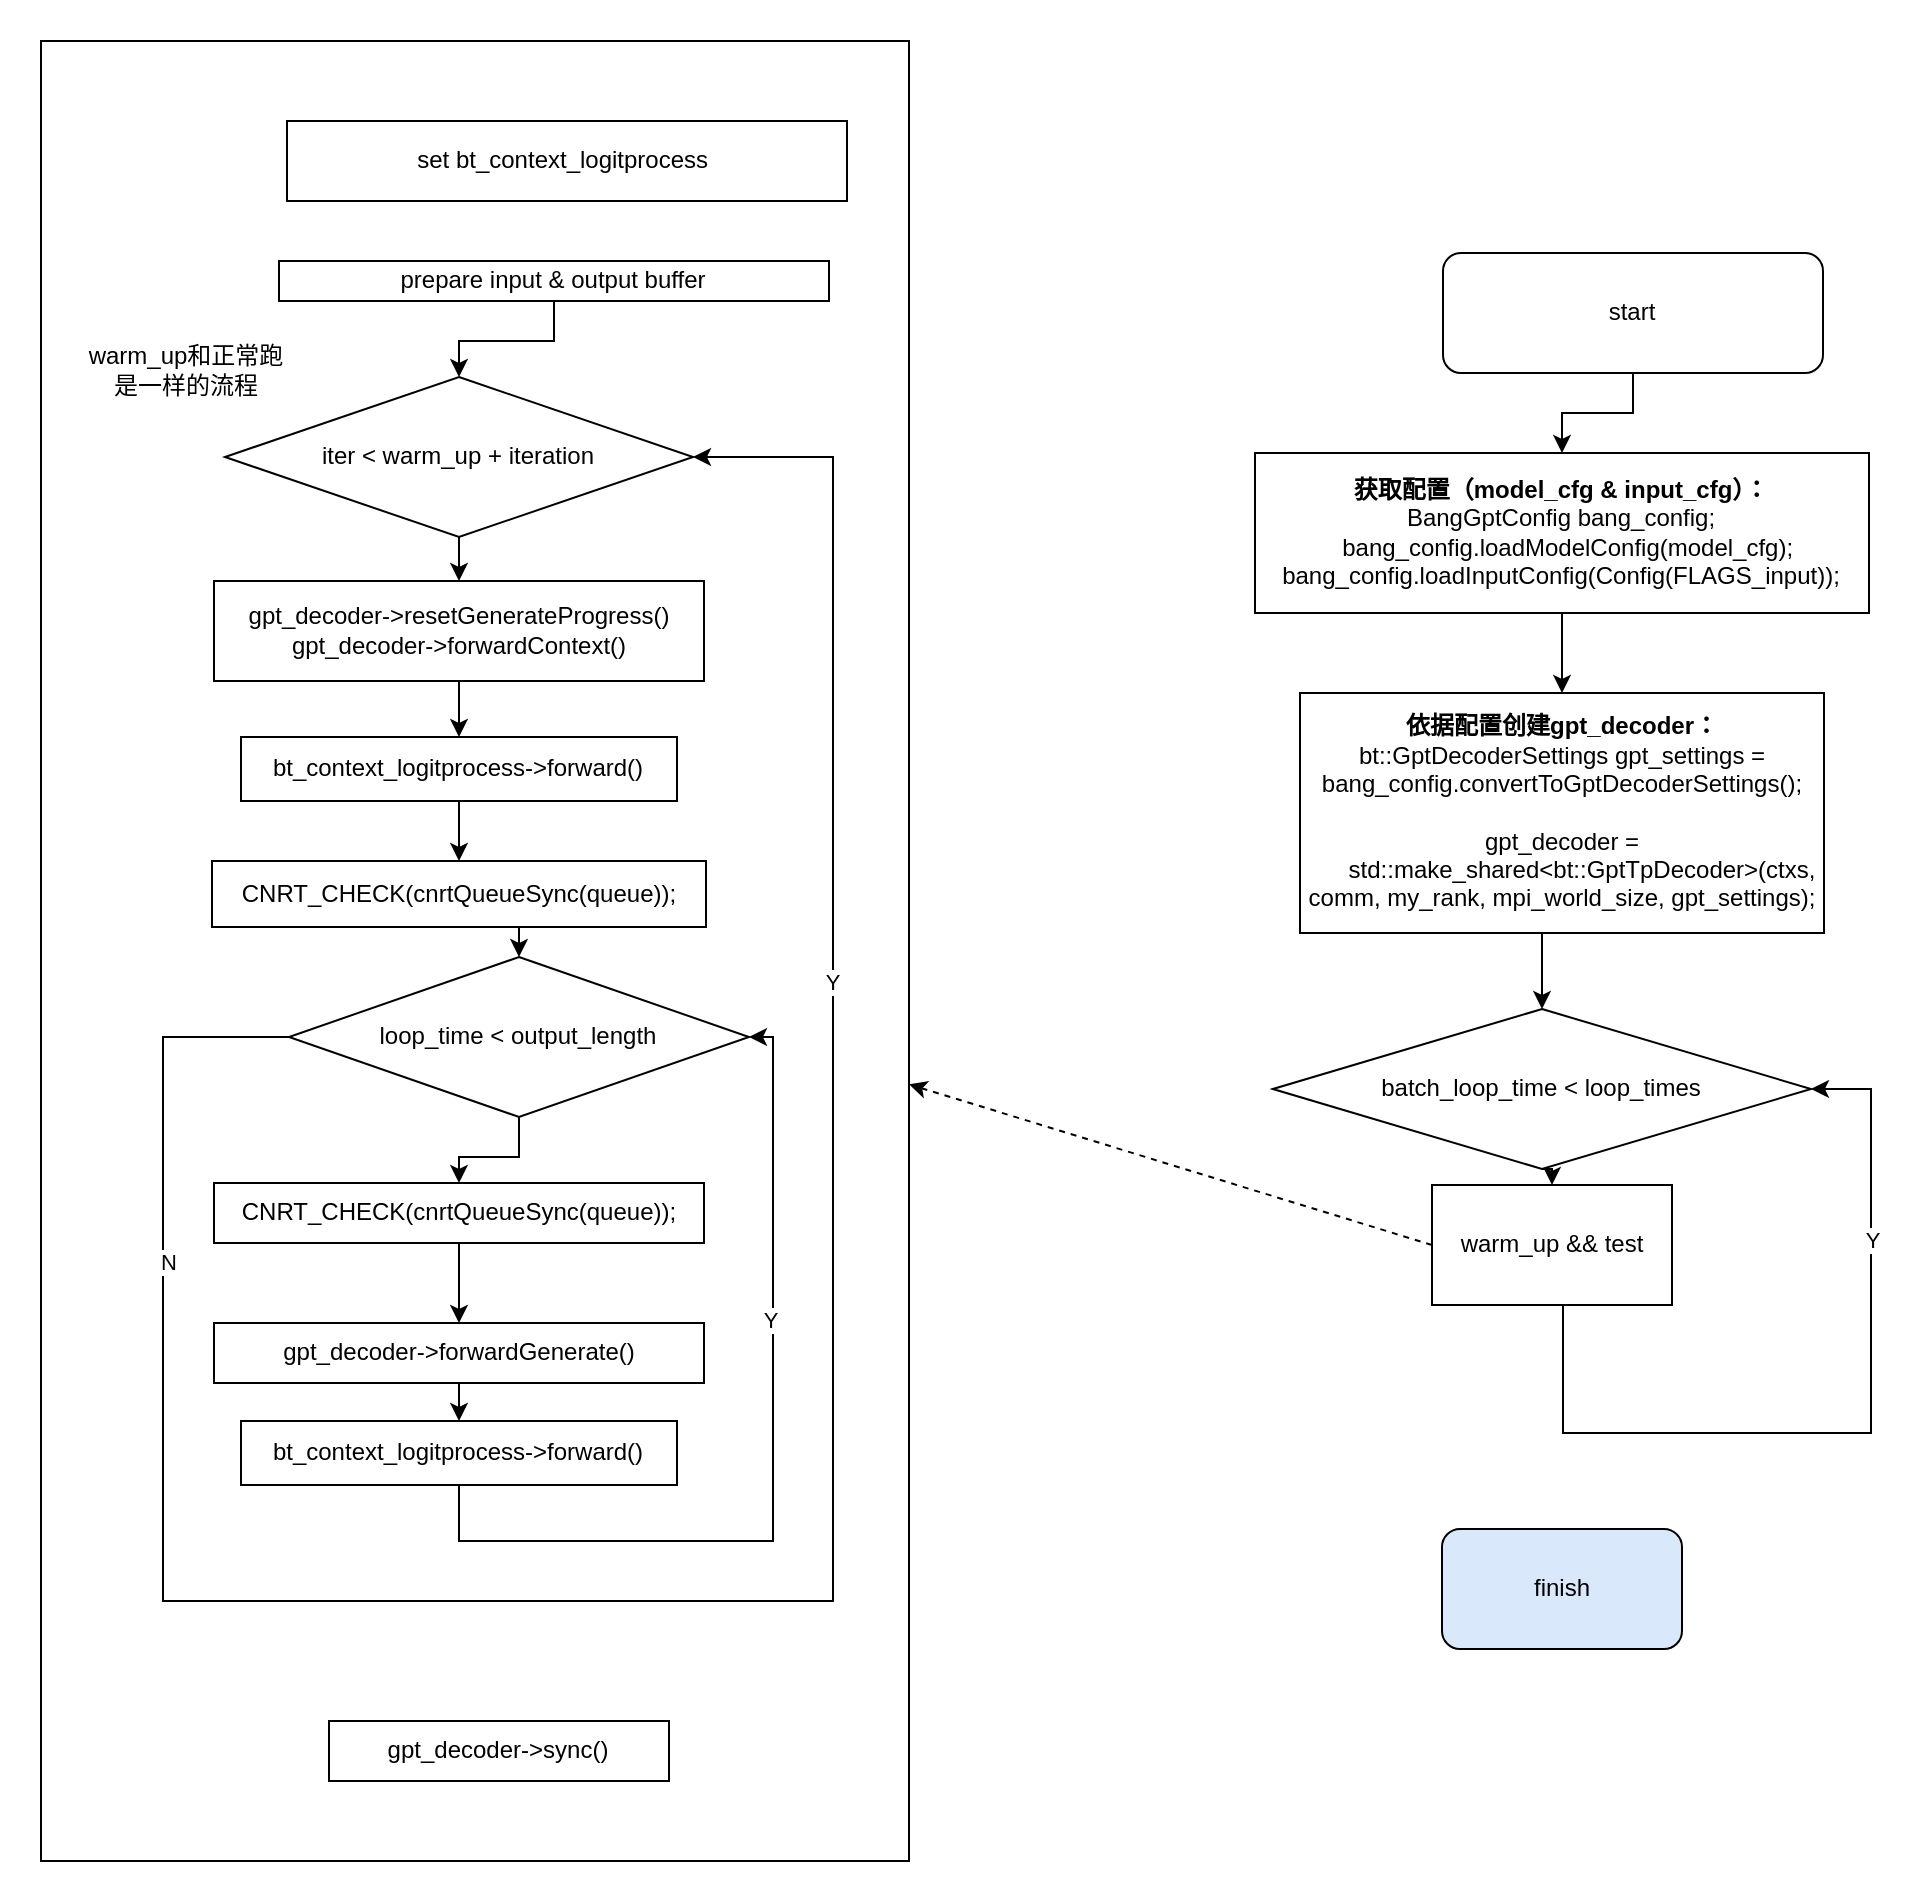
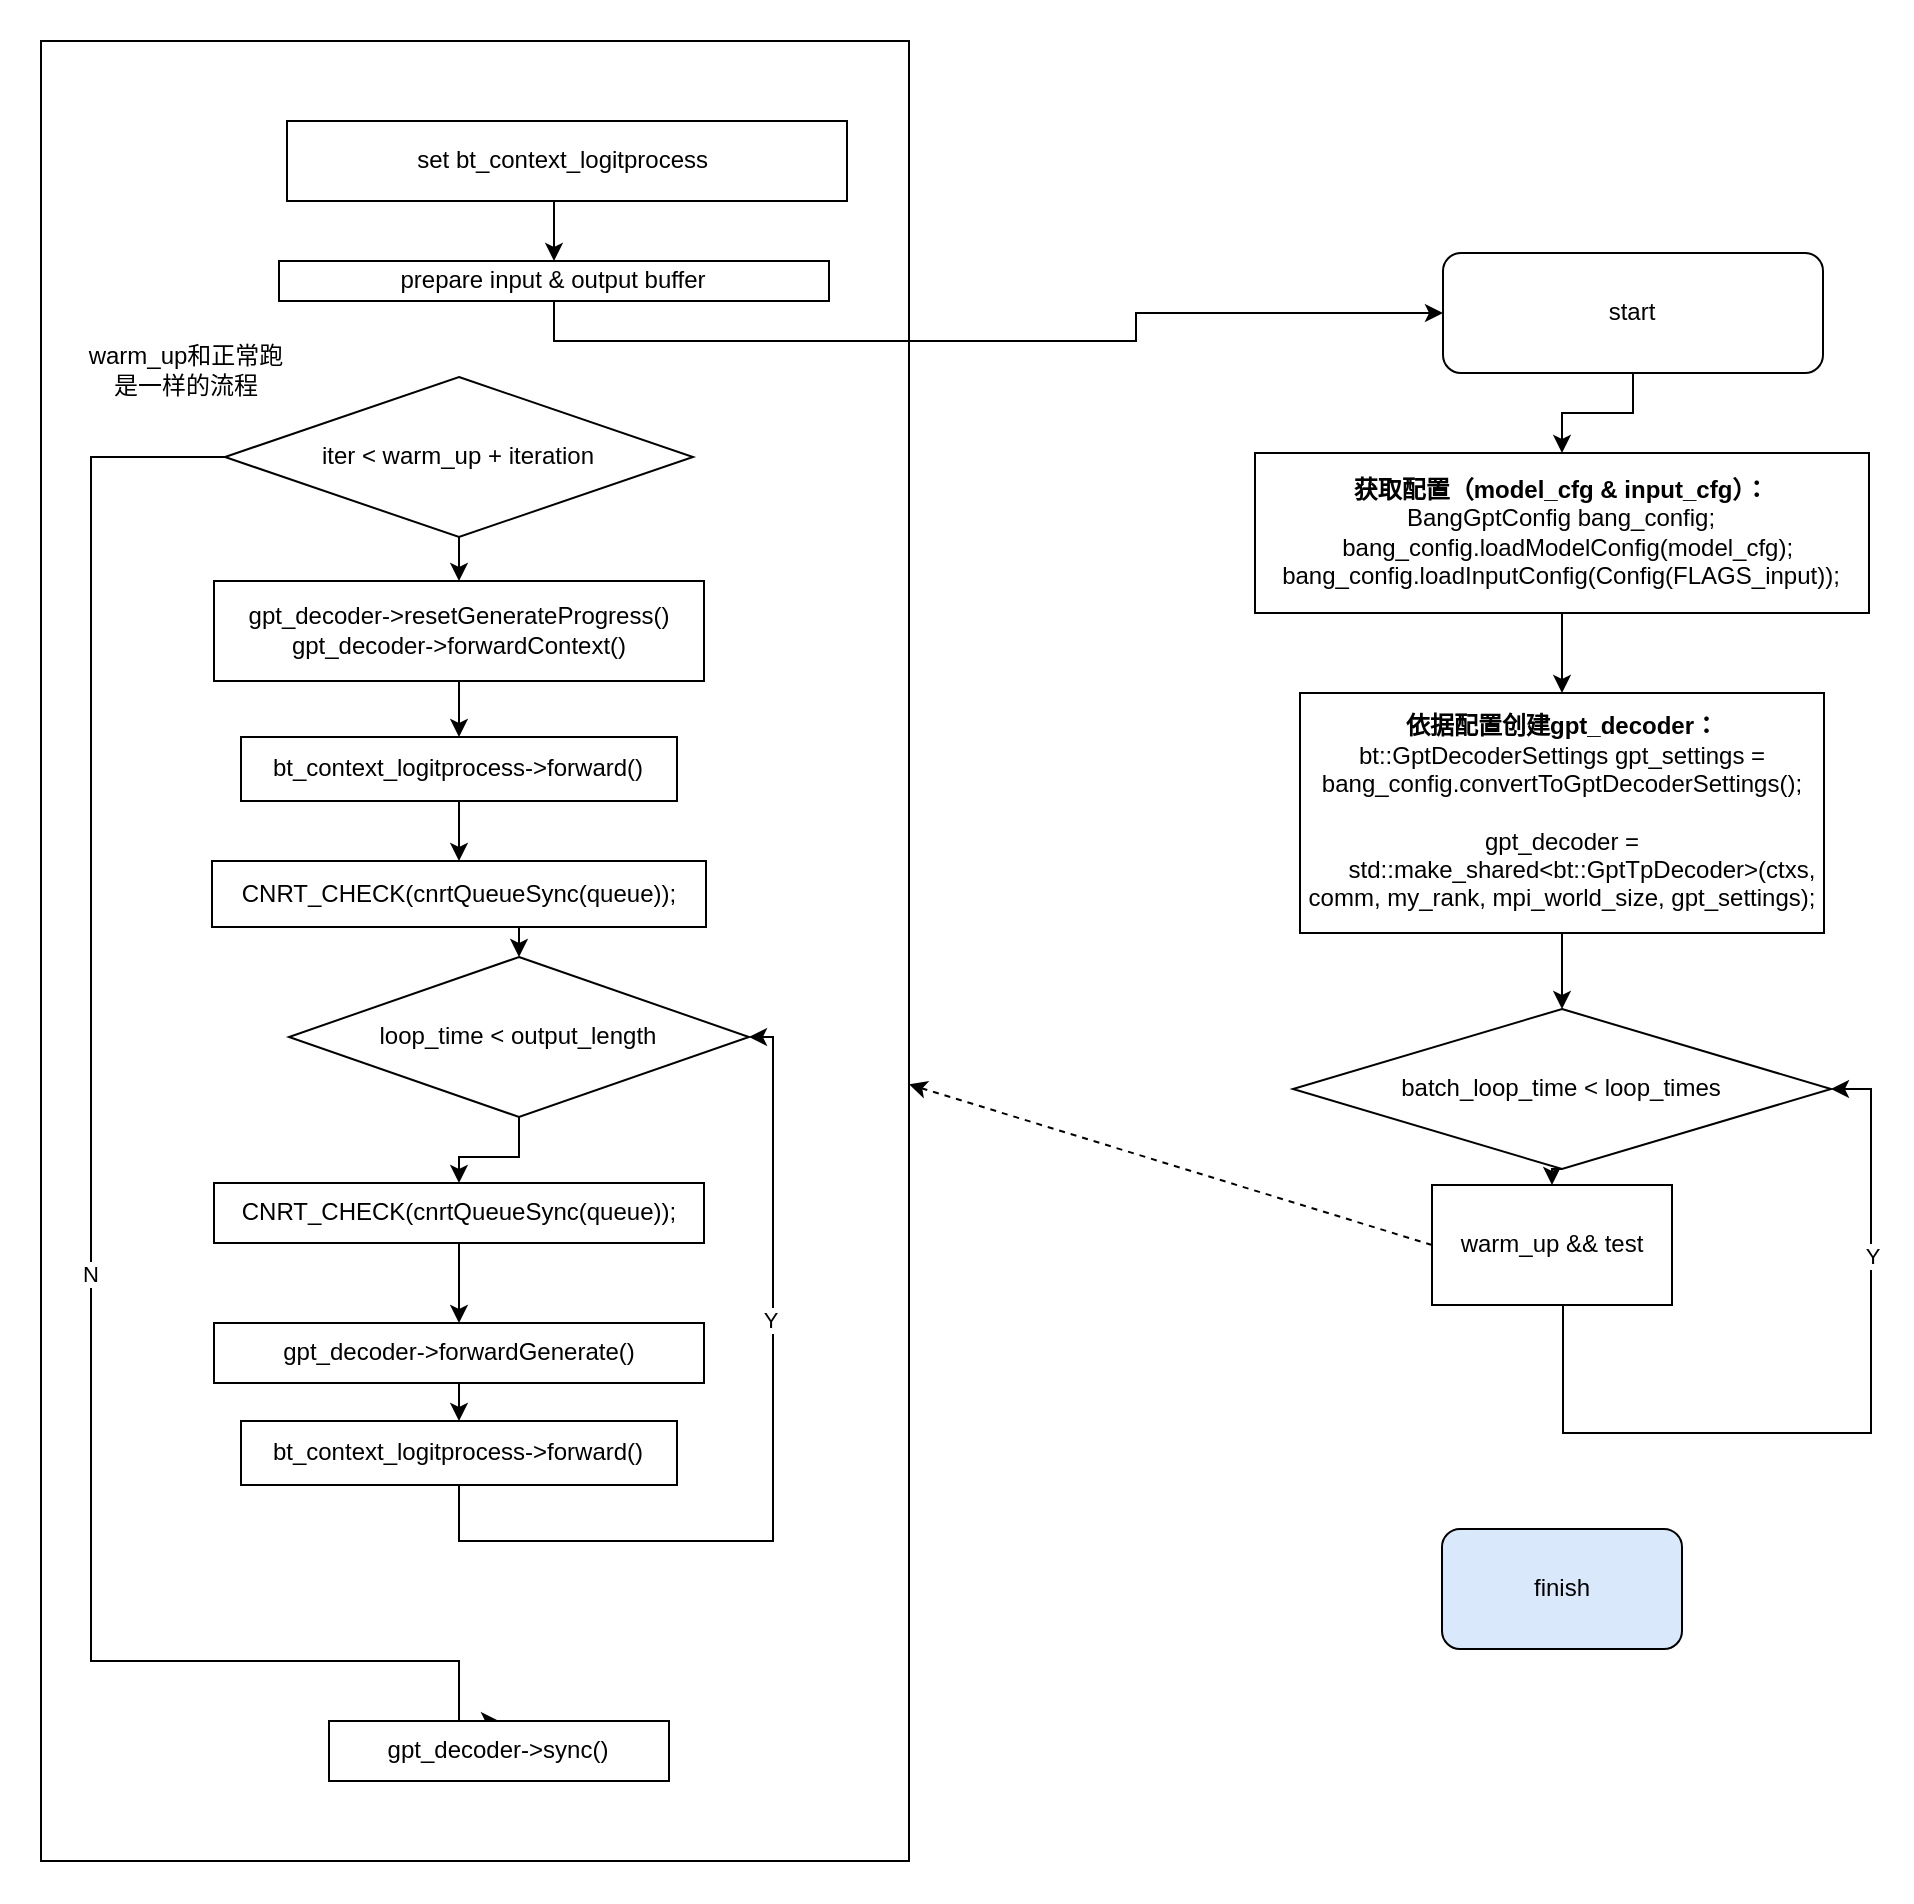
none -> (554, 223)
(497, 341) -> (1004, 341)
(1542, 1089) -> (1562, 1089)
none -> (91, 1207)
(789, 1601) -> none
